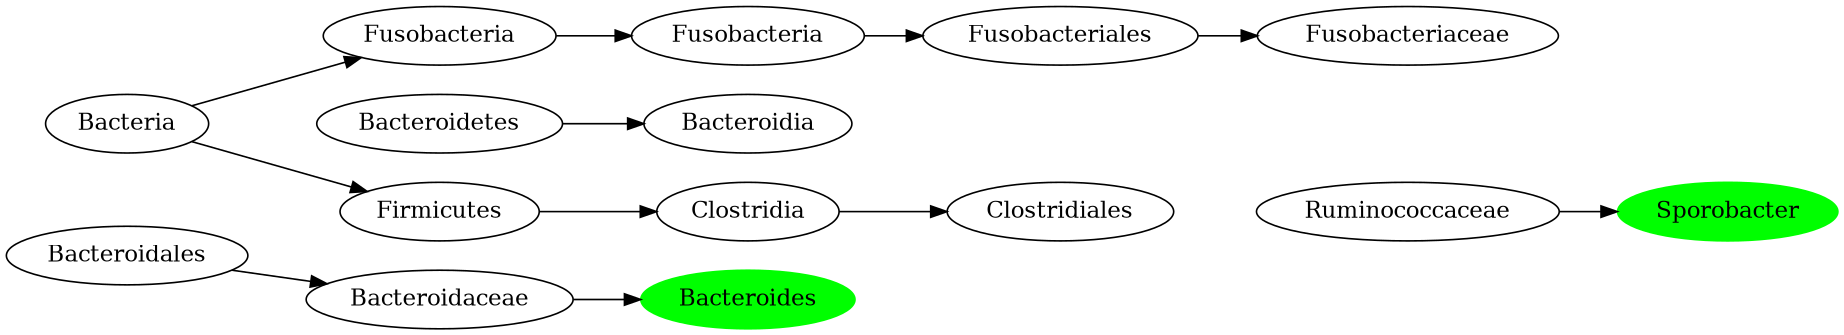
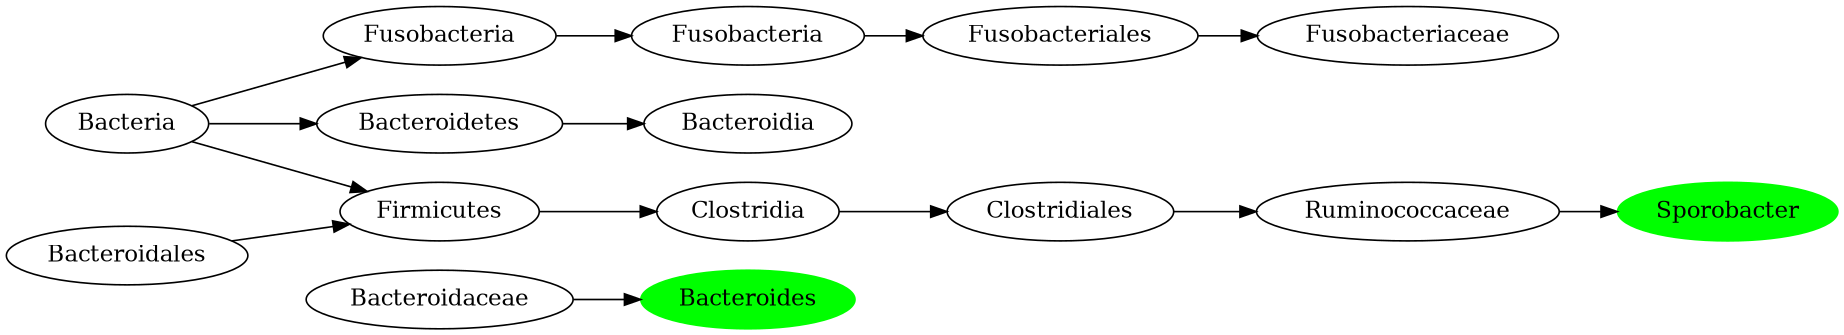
none -> (255, 124)
none -> (1207, 212)
(271, 276) -> (282, 234)
